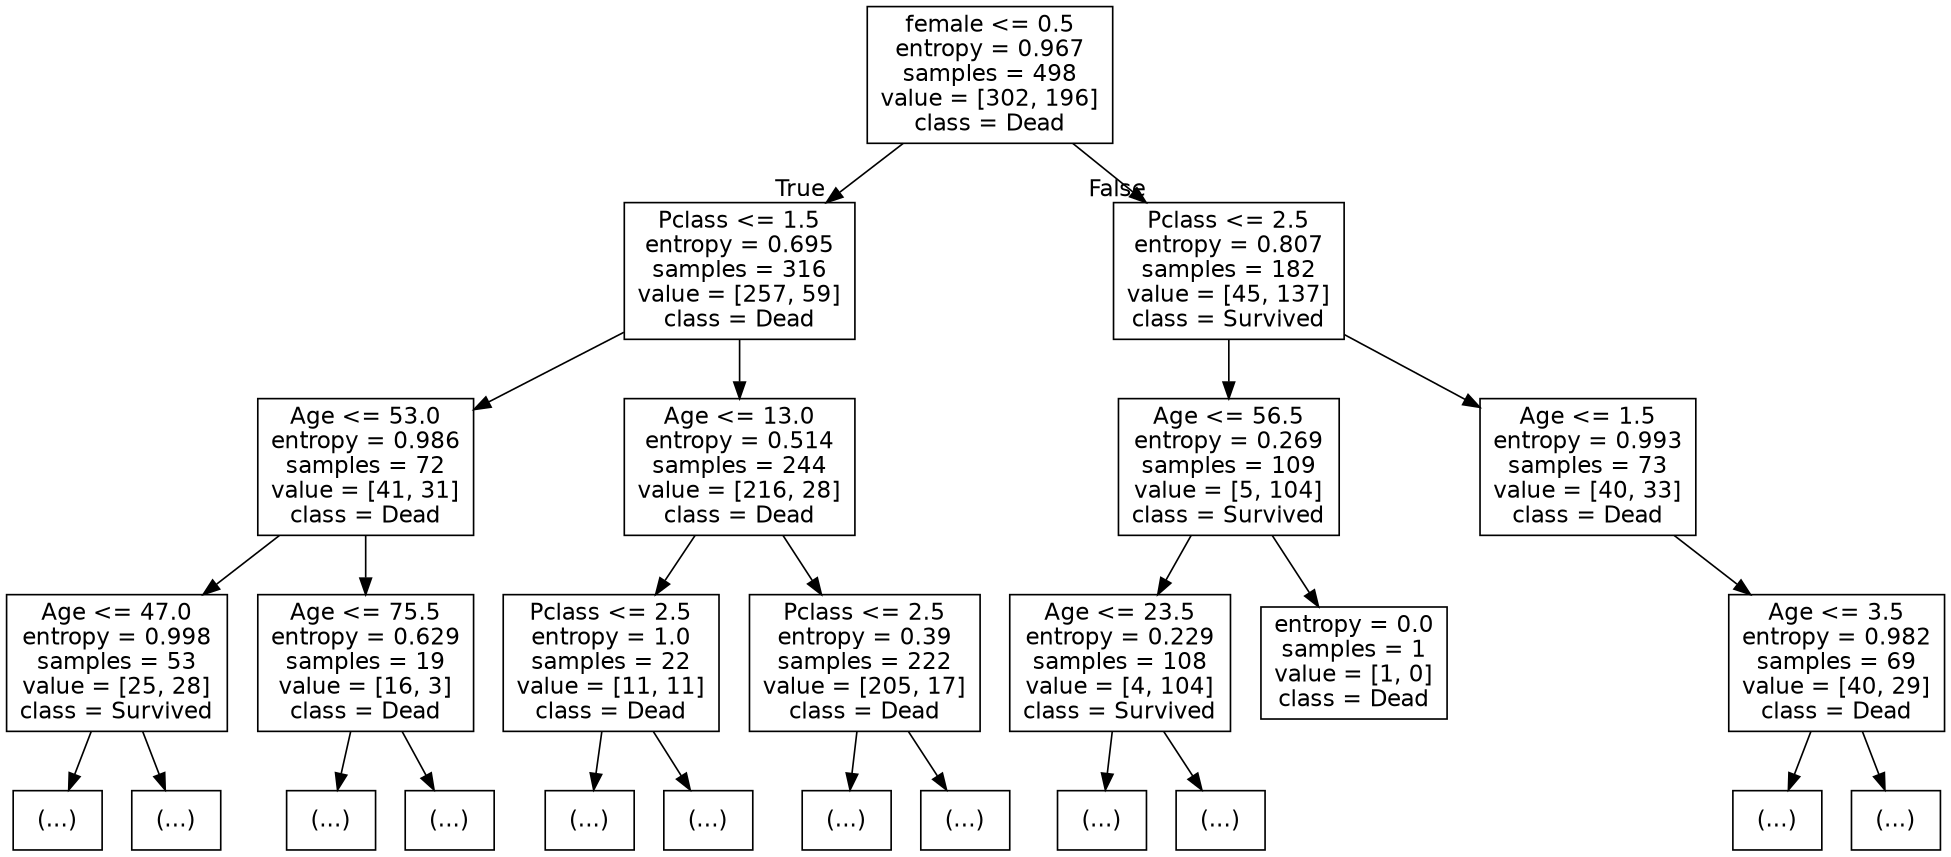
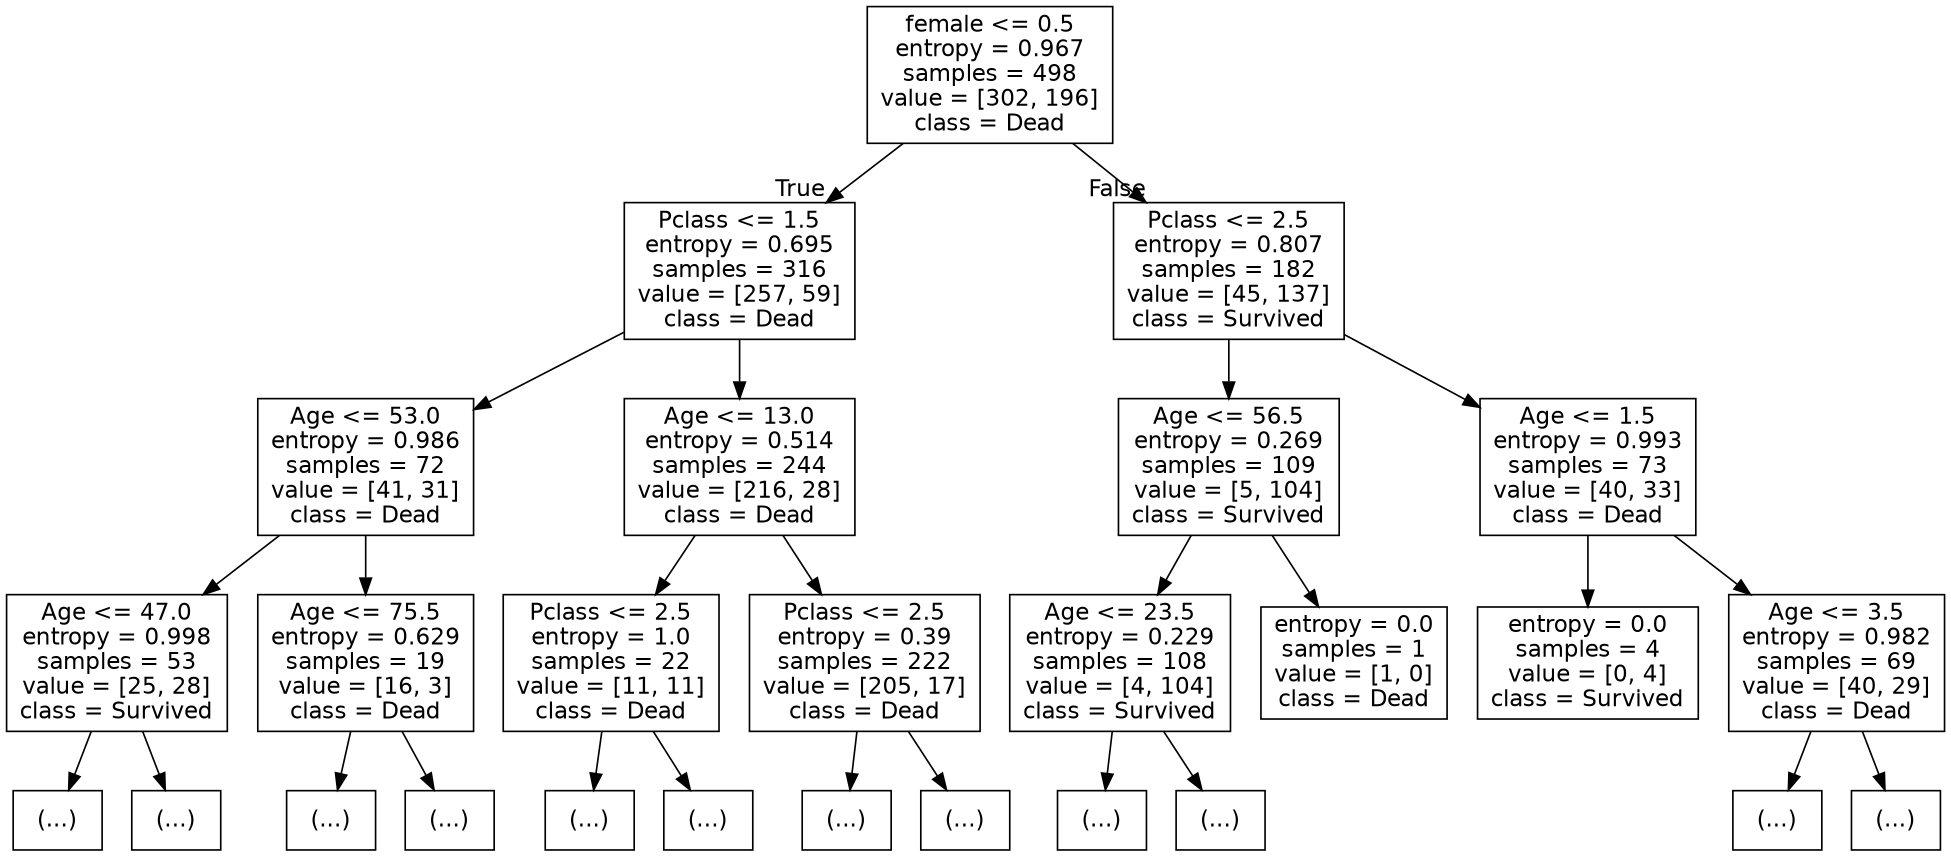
none -> (1588, 663)
